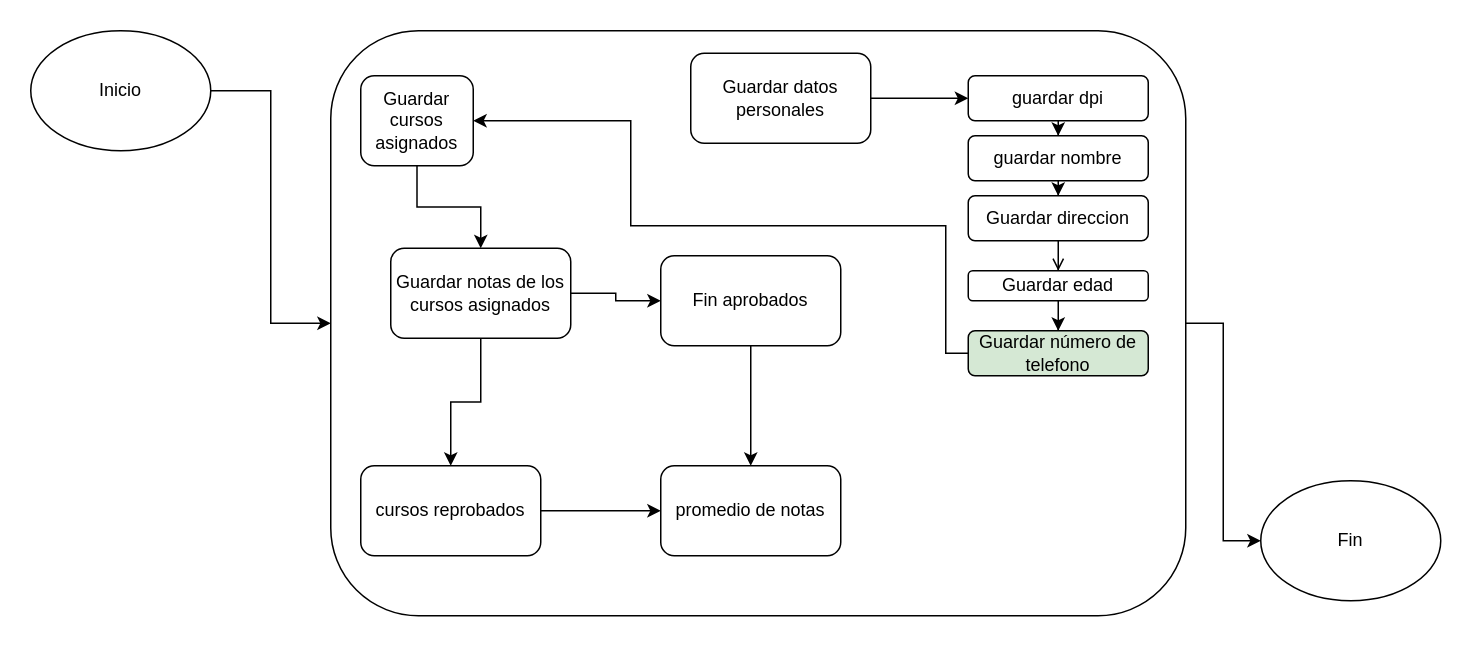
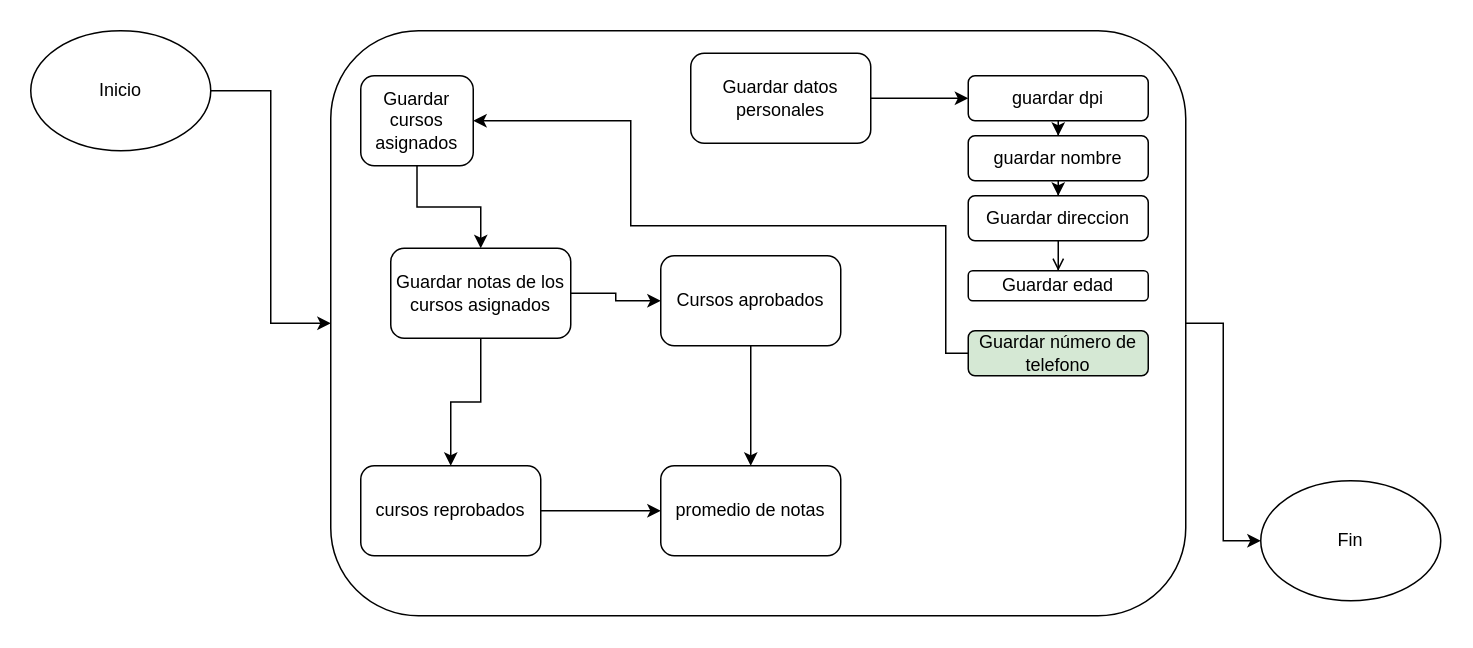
(751, 301) -> (751, 301)
(1058, 321) -> none
